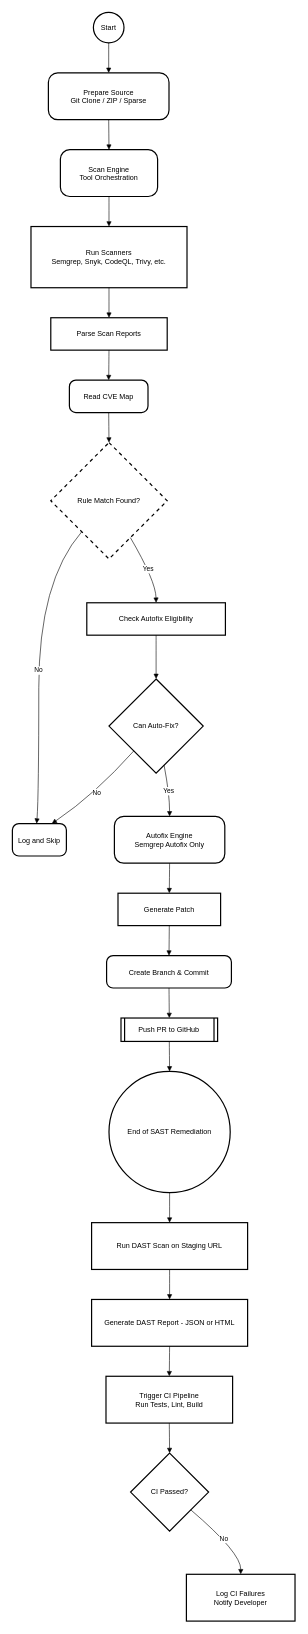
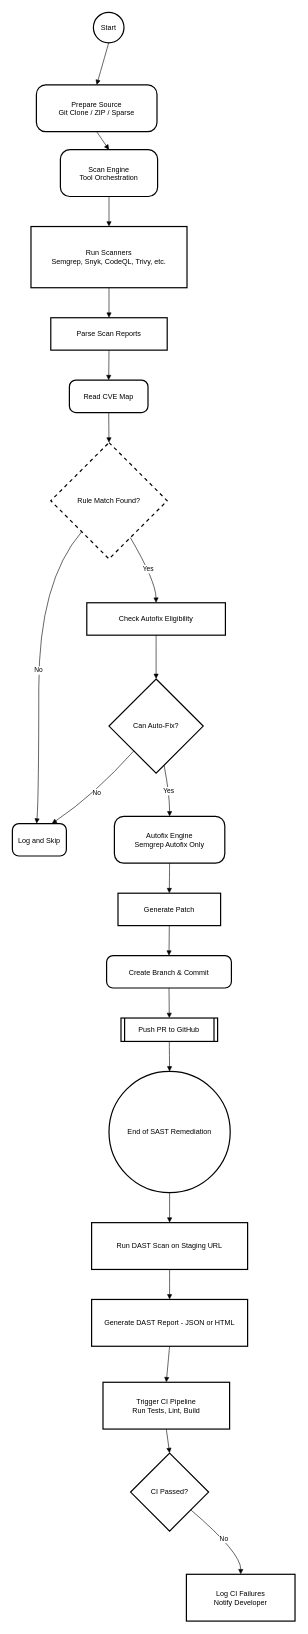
(109, 96) -> (97, 108)
(169, 1400) -> (166, 1406)
